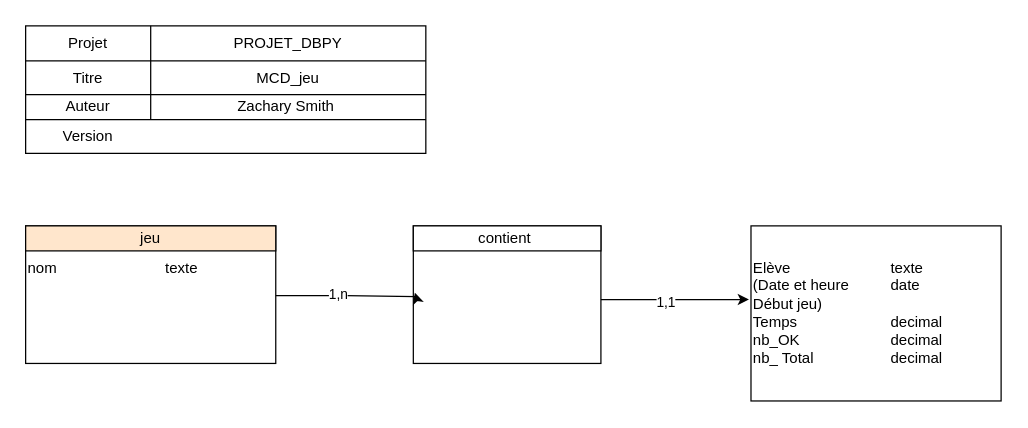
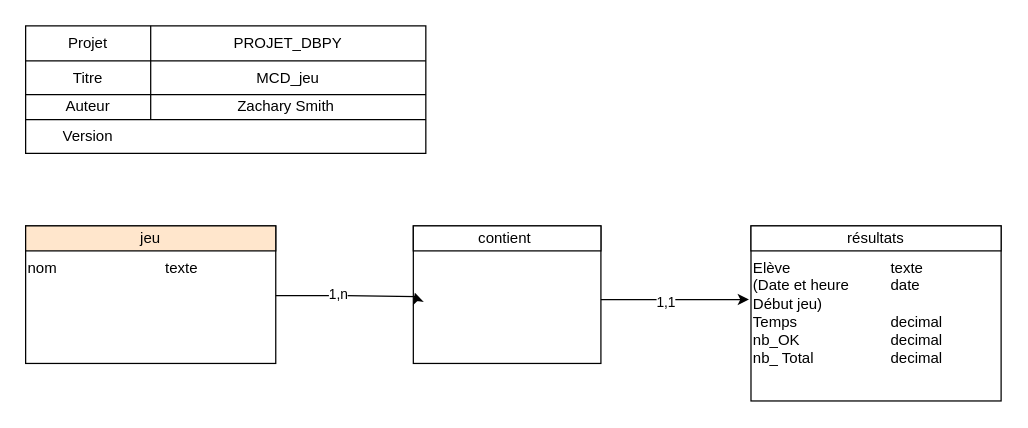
none -> (876, 238)
